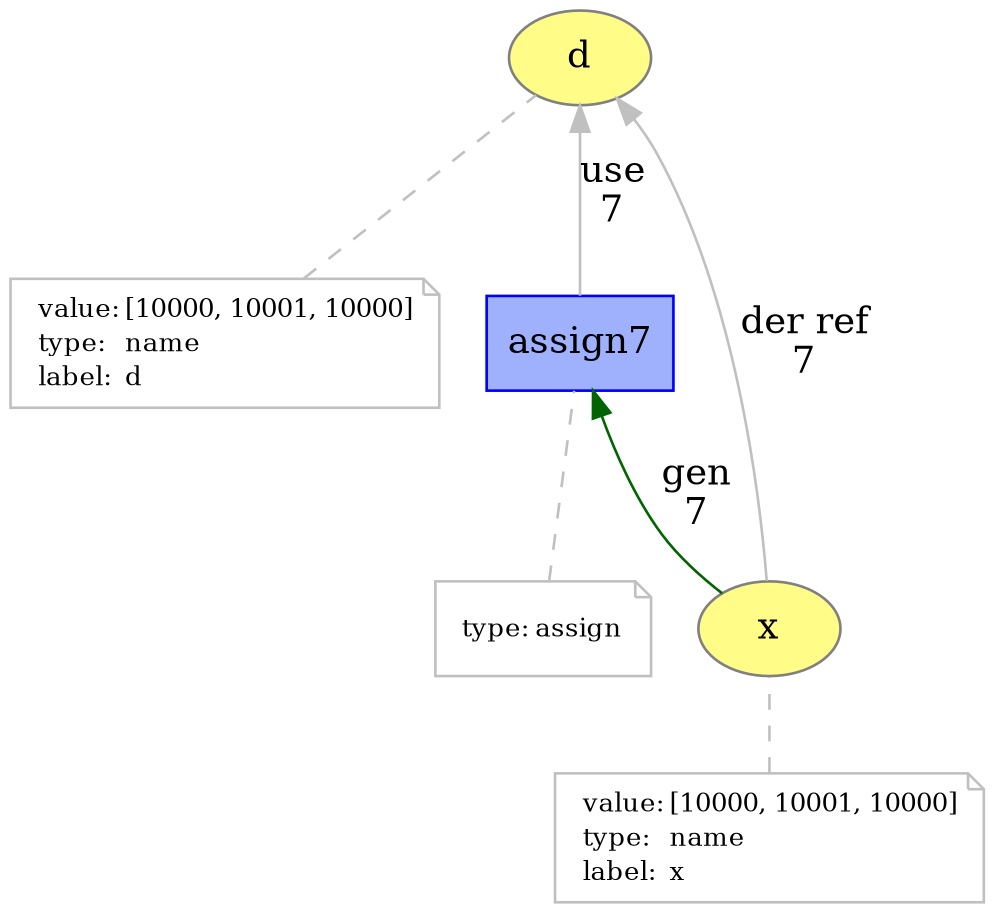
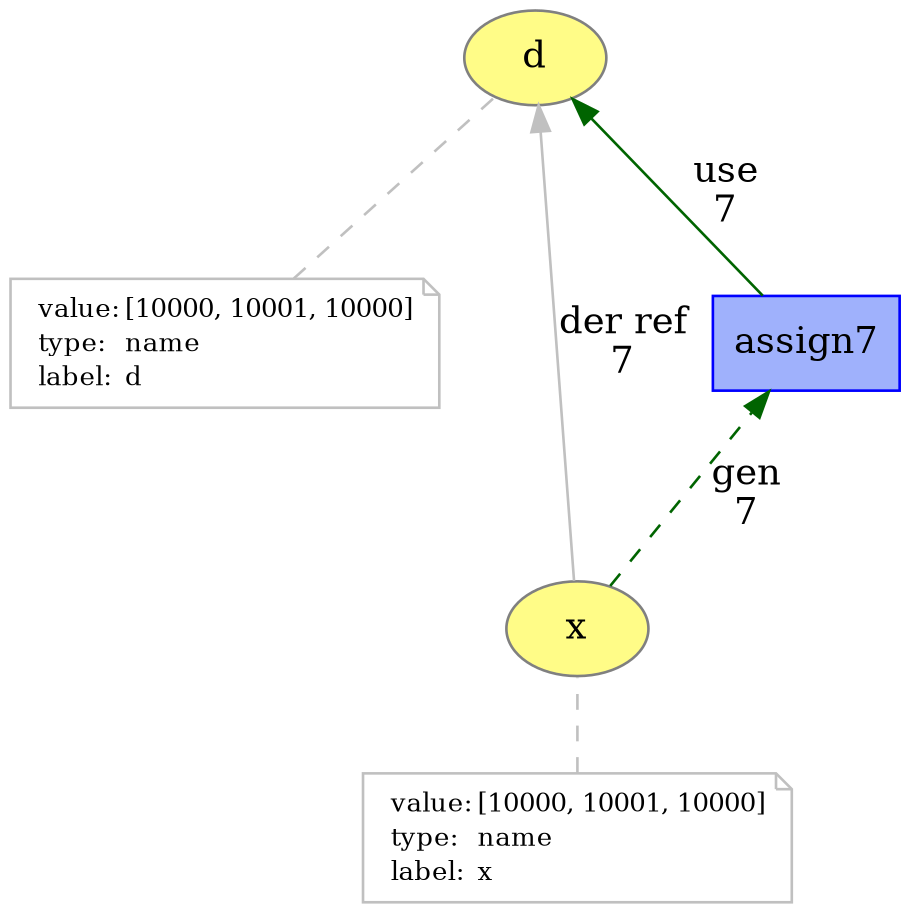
(580, 214) -> (677, 207)
(648, 514) -> (681, 499)
(543, 629) -> none
